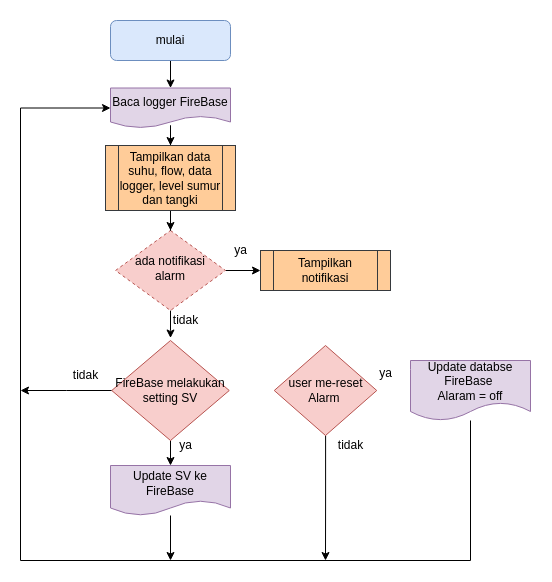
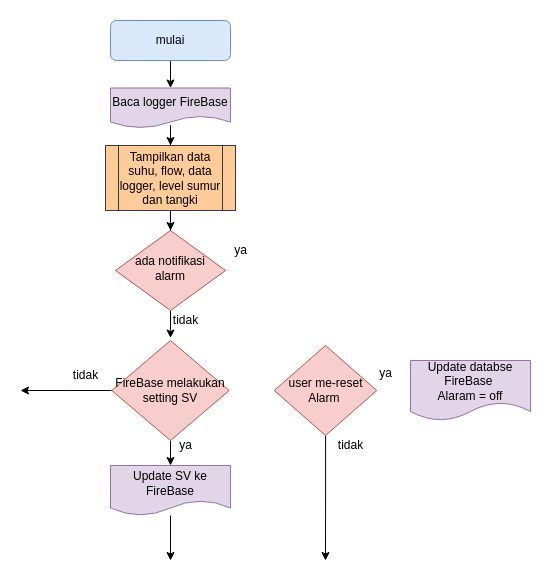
(171, 271) -> (171, 271)
(245, 271) -> none
(326, 271) -> none
(49, 561) -> none
